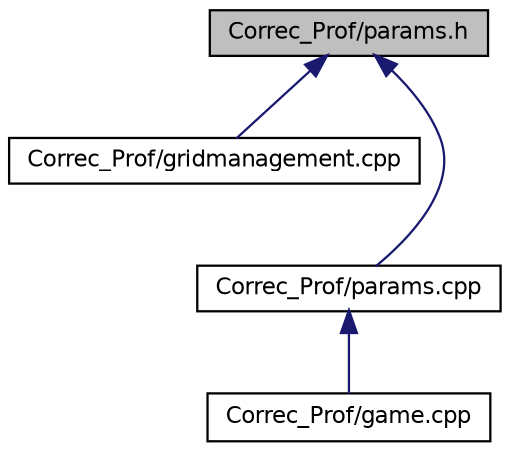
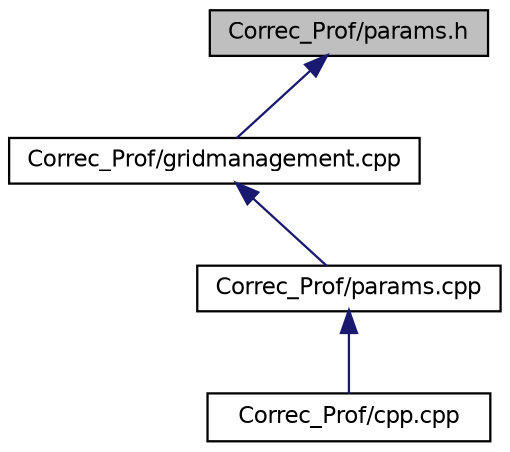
(443, 172) -> (290, 232)
(349, 417) -> (349, 417)
